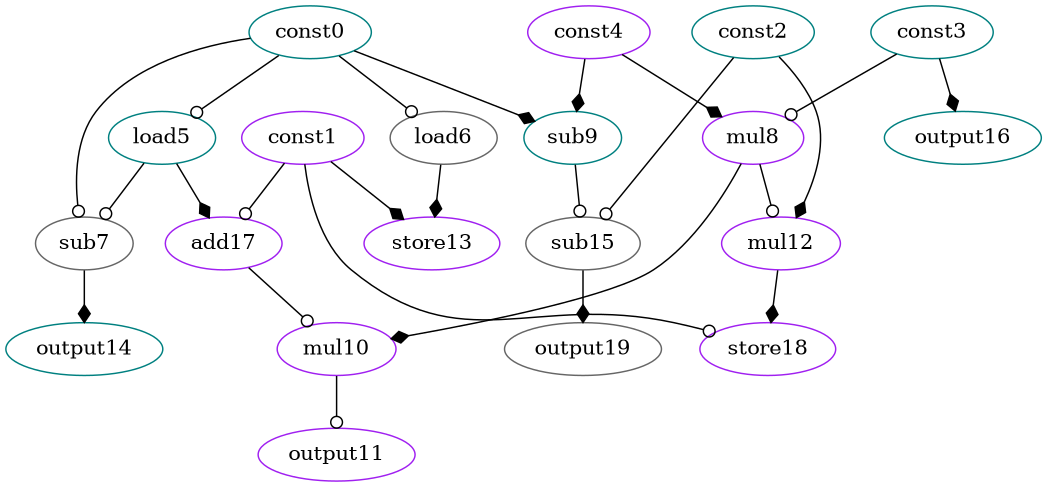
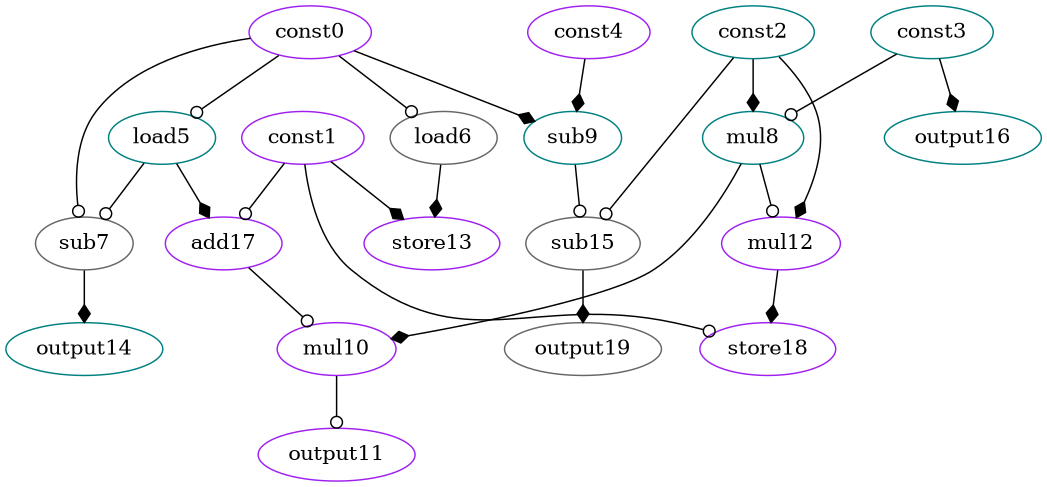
(310, 32) -> (310, 32)
(664, 81) -> (753, 76)
(753, 138) -> (753, 138)
